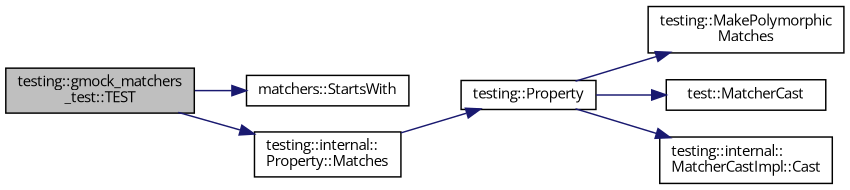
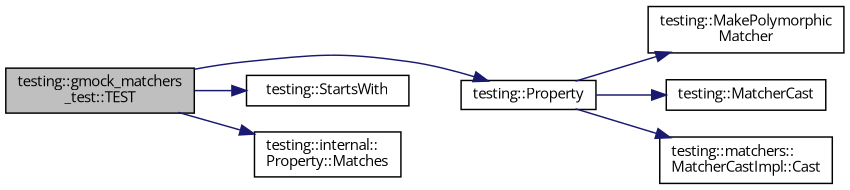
(746, 30) -> (746, 30)
(328, 91) -> (328, 91)
(746, 95) -> (746, 95)
(434, 123) -> (335, 55)
(746, 160) -> (746, 160)
